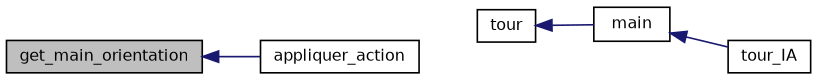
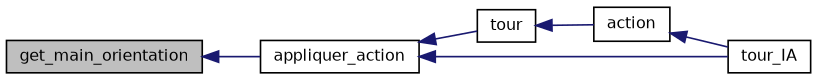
(632, 24) -> (632, 24)
none -> (456, 35)
none -> (582, 57)
